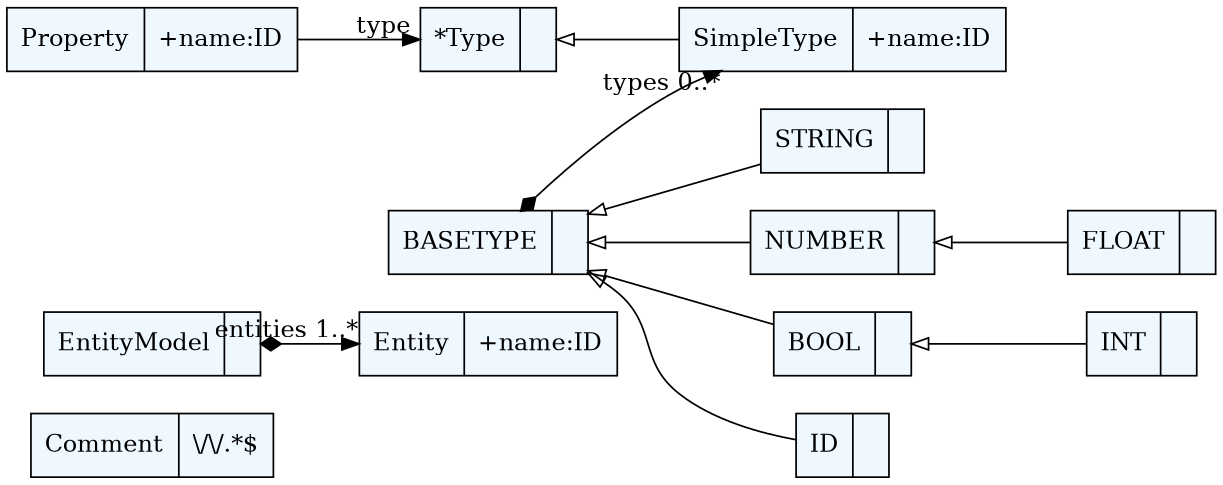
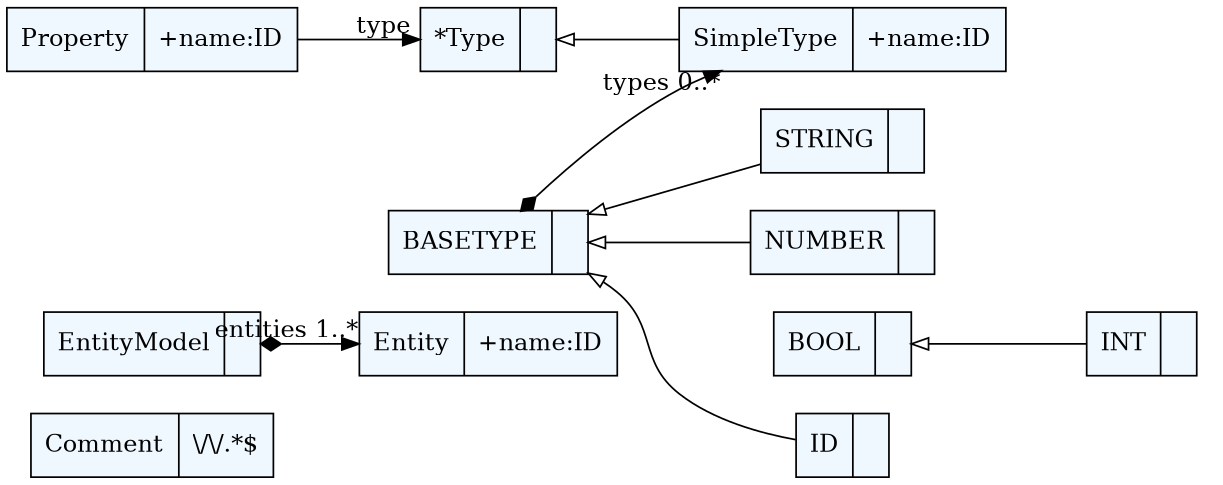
(1142, 242) -> none
(689, 300) -> none
